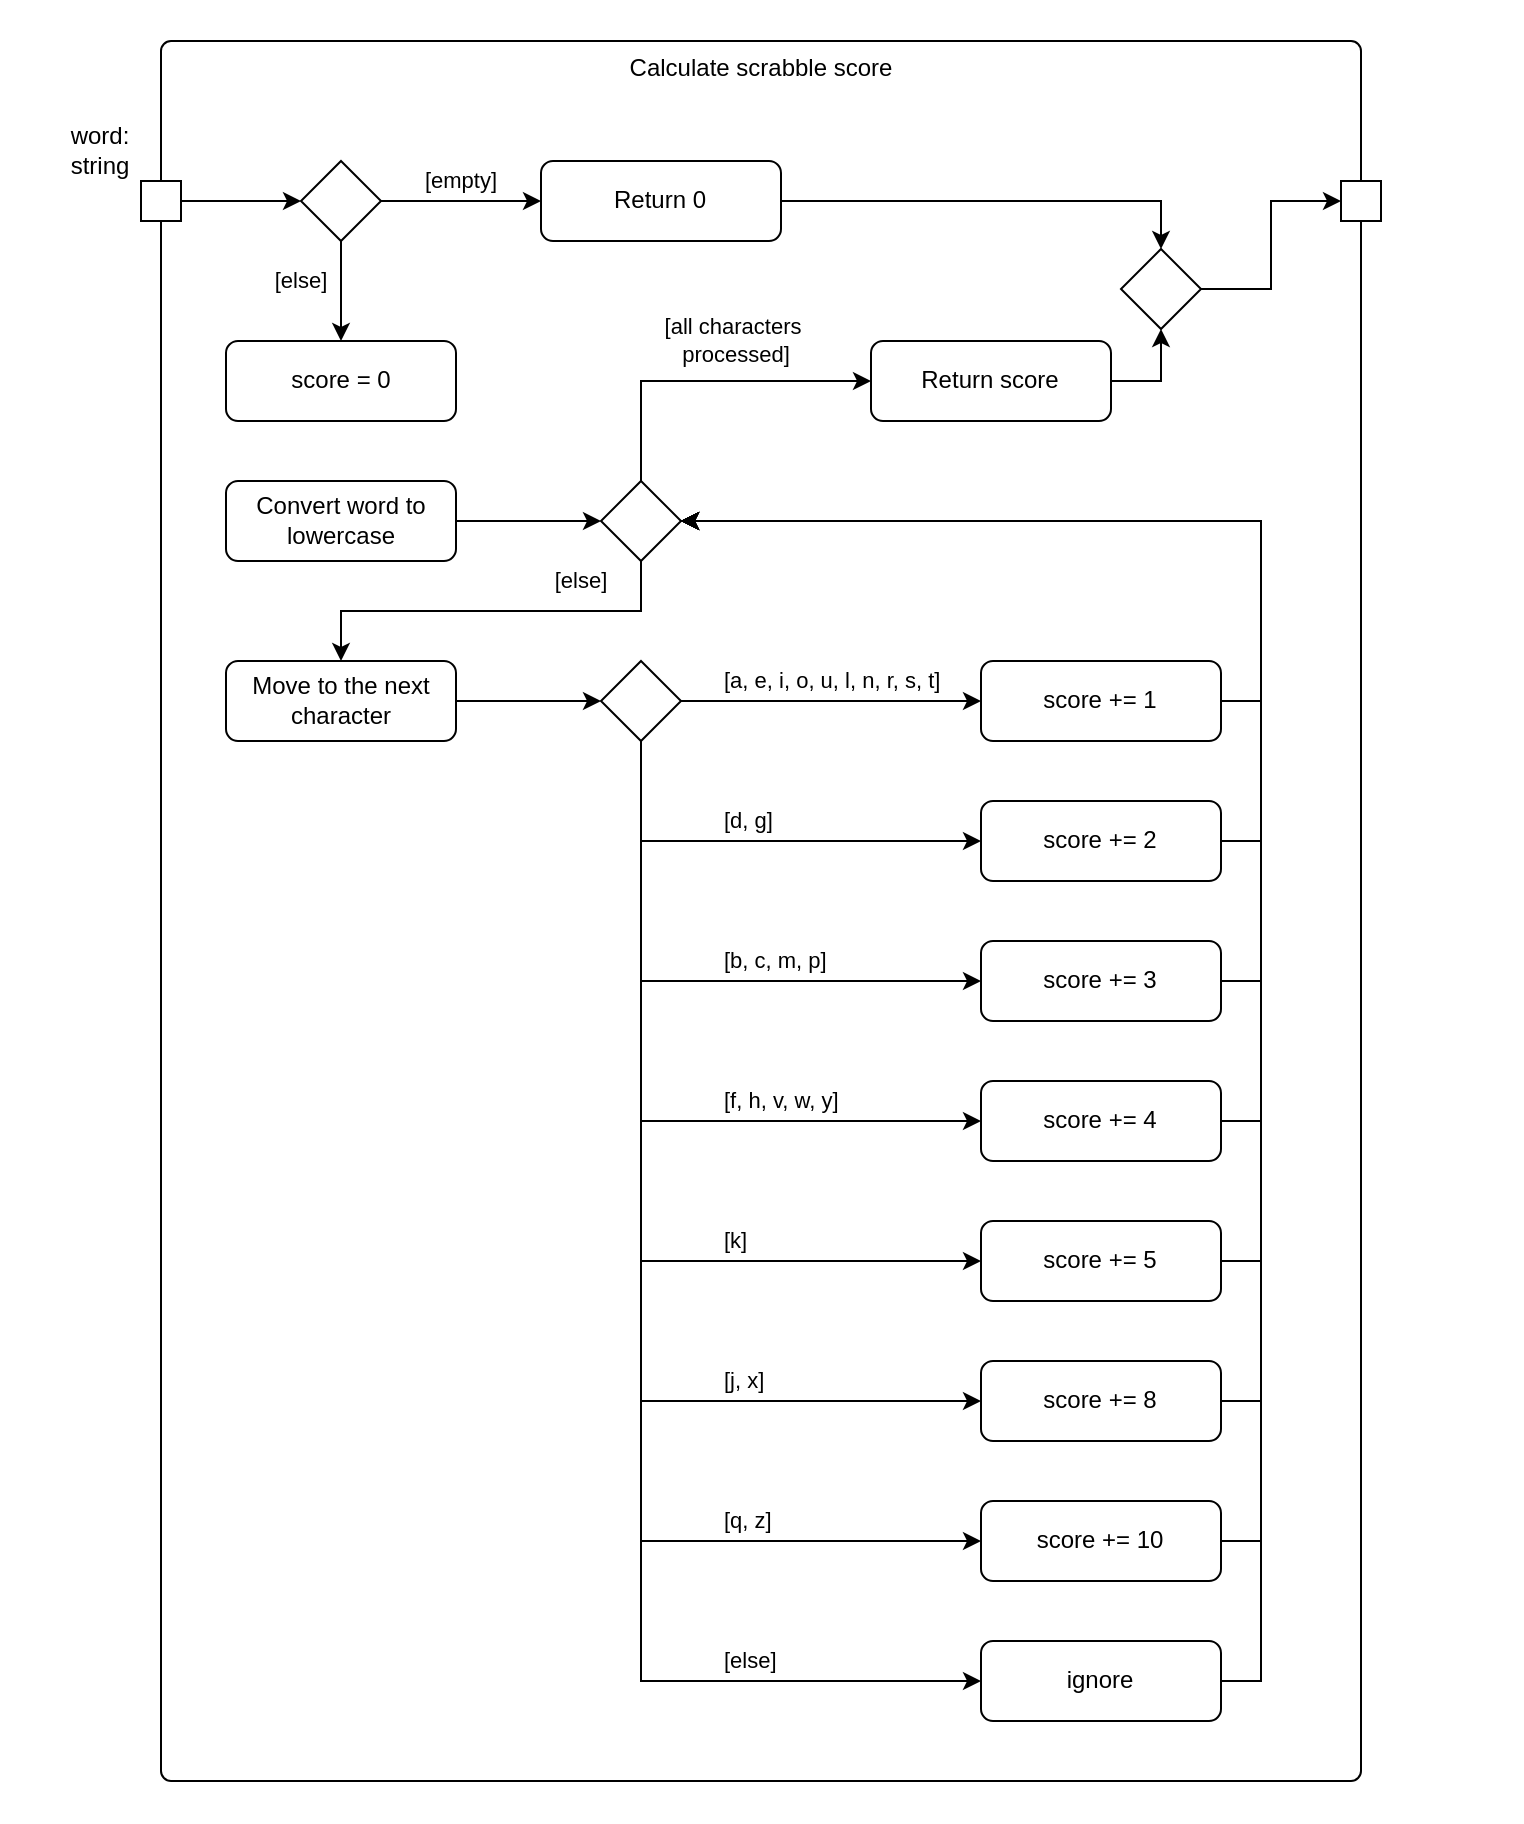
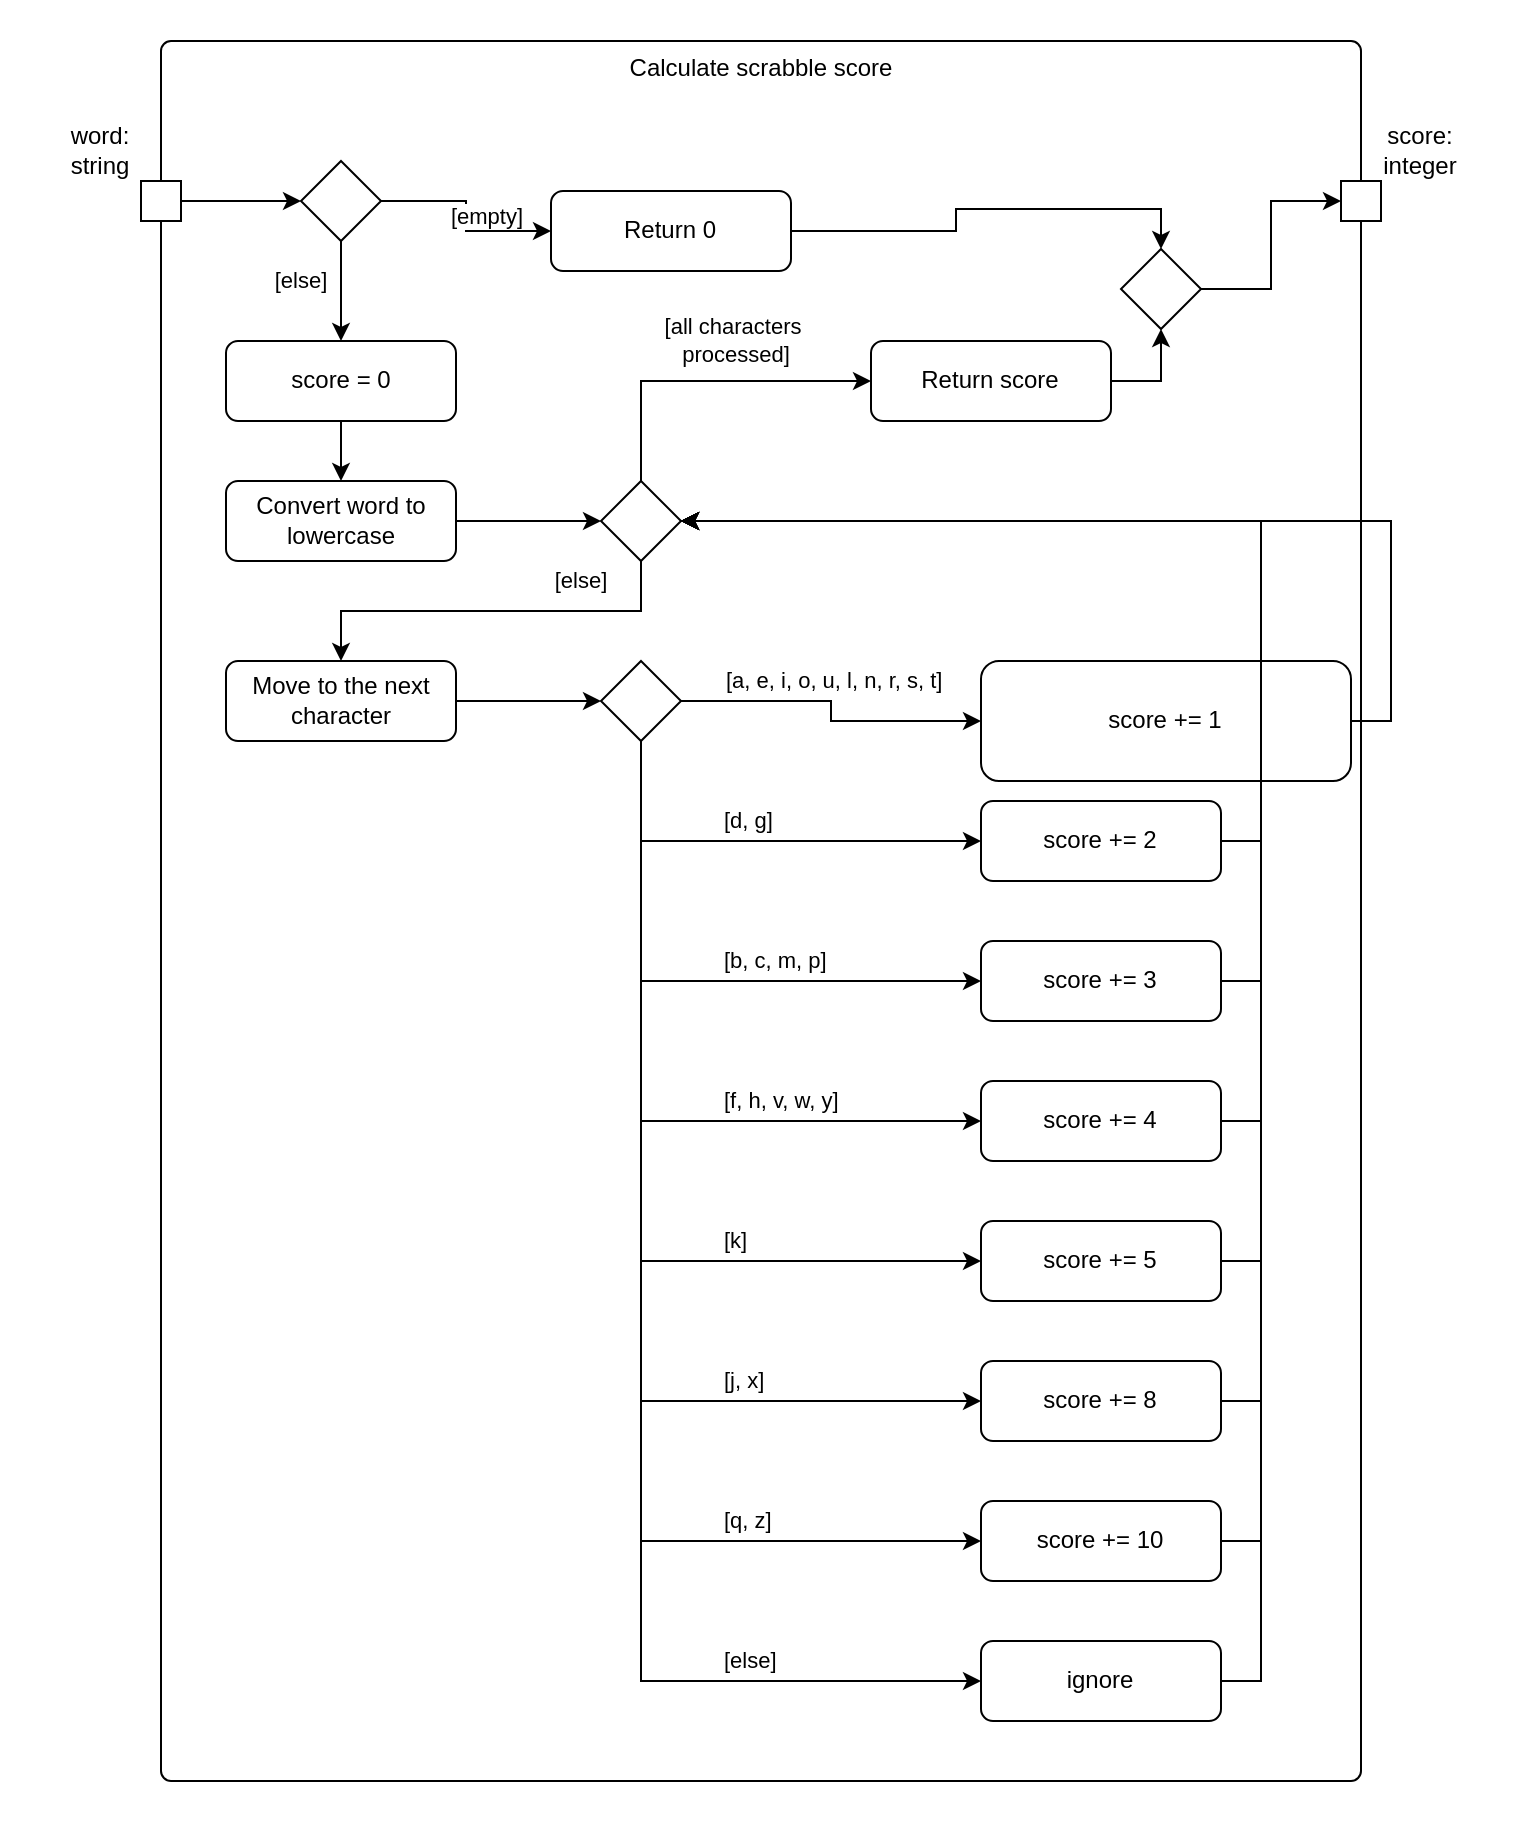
none -> (1421, 151)
(661, 201) -> (671, 231)
none -> (341, 444)
(1101, 701) -> (1166, 721)
